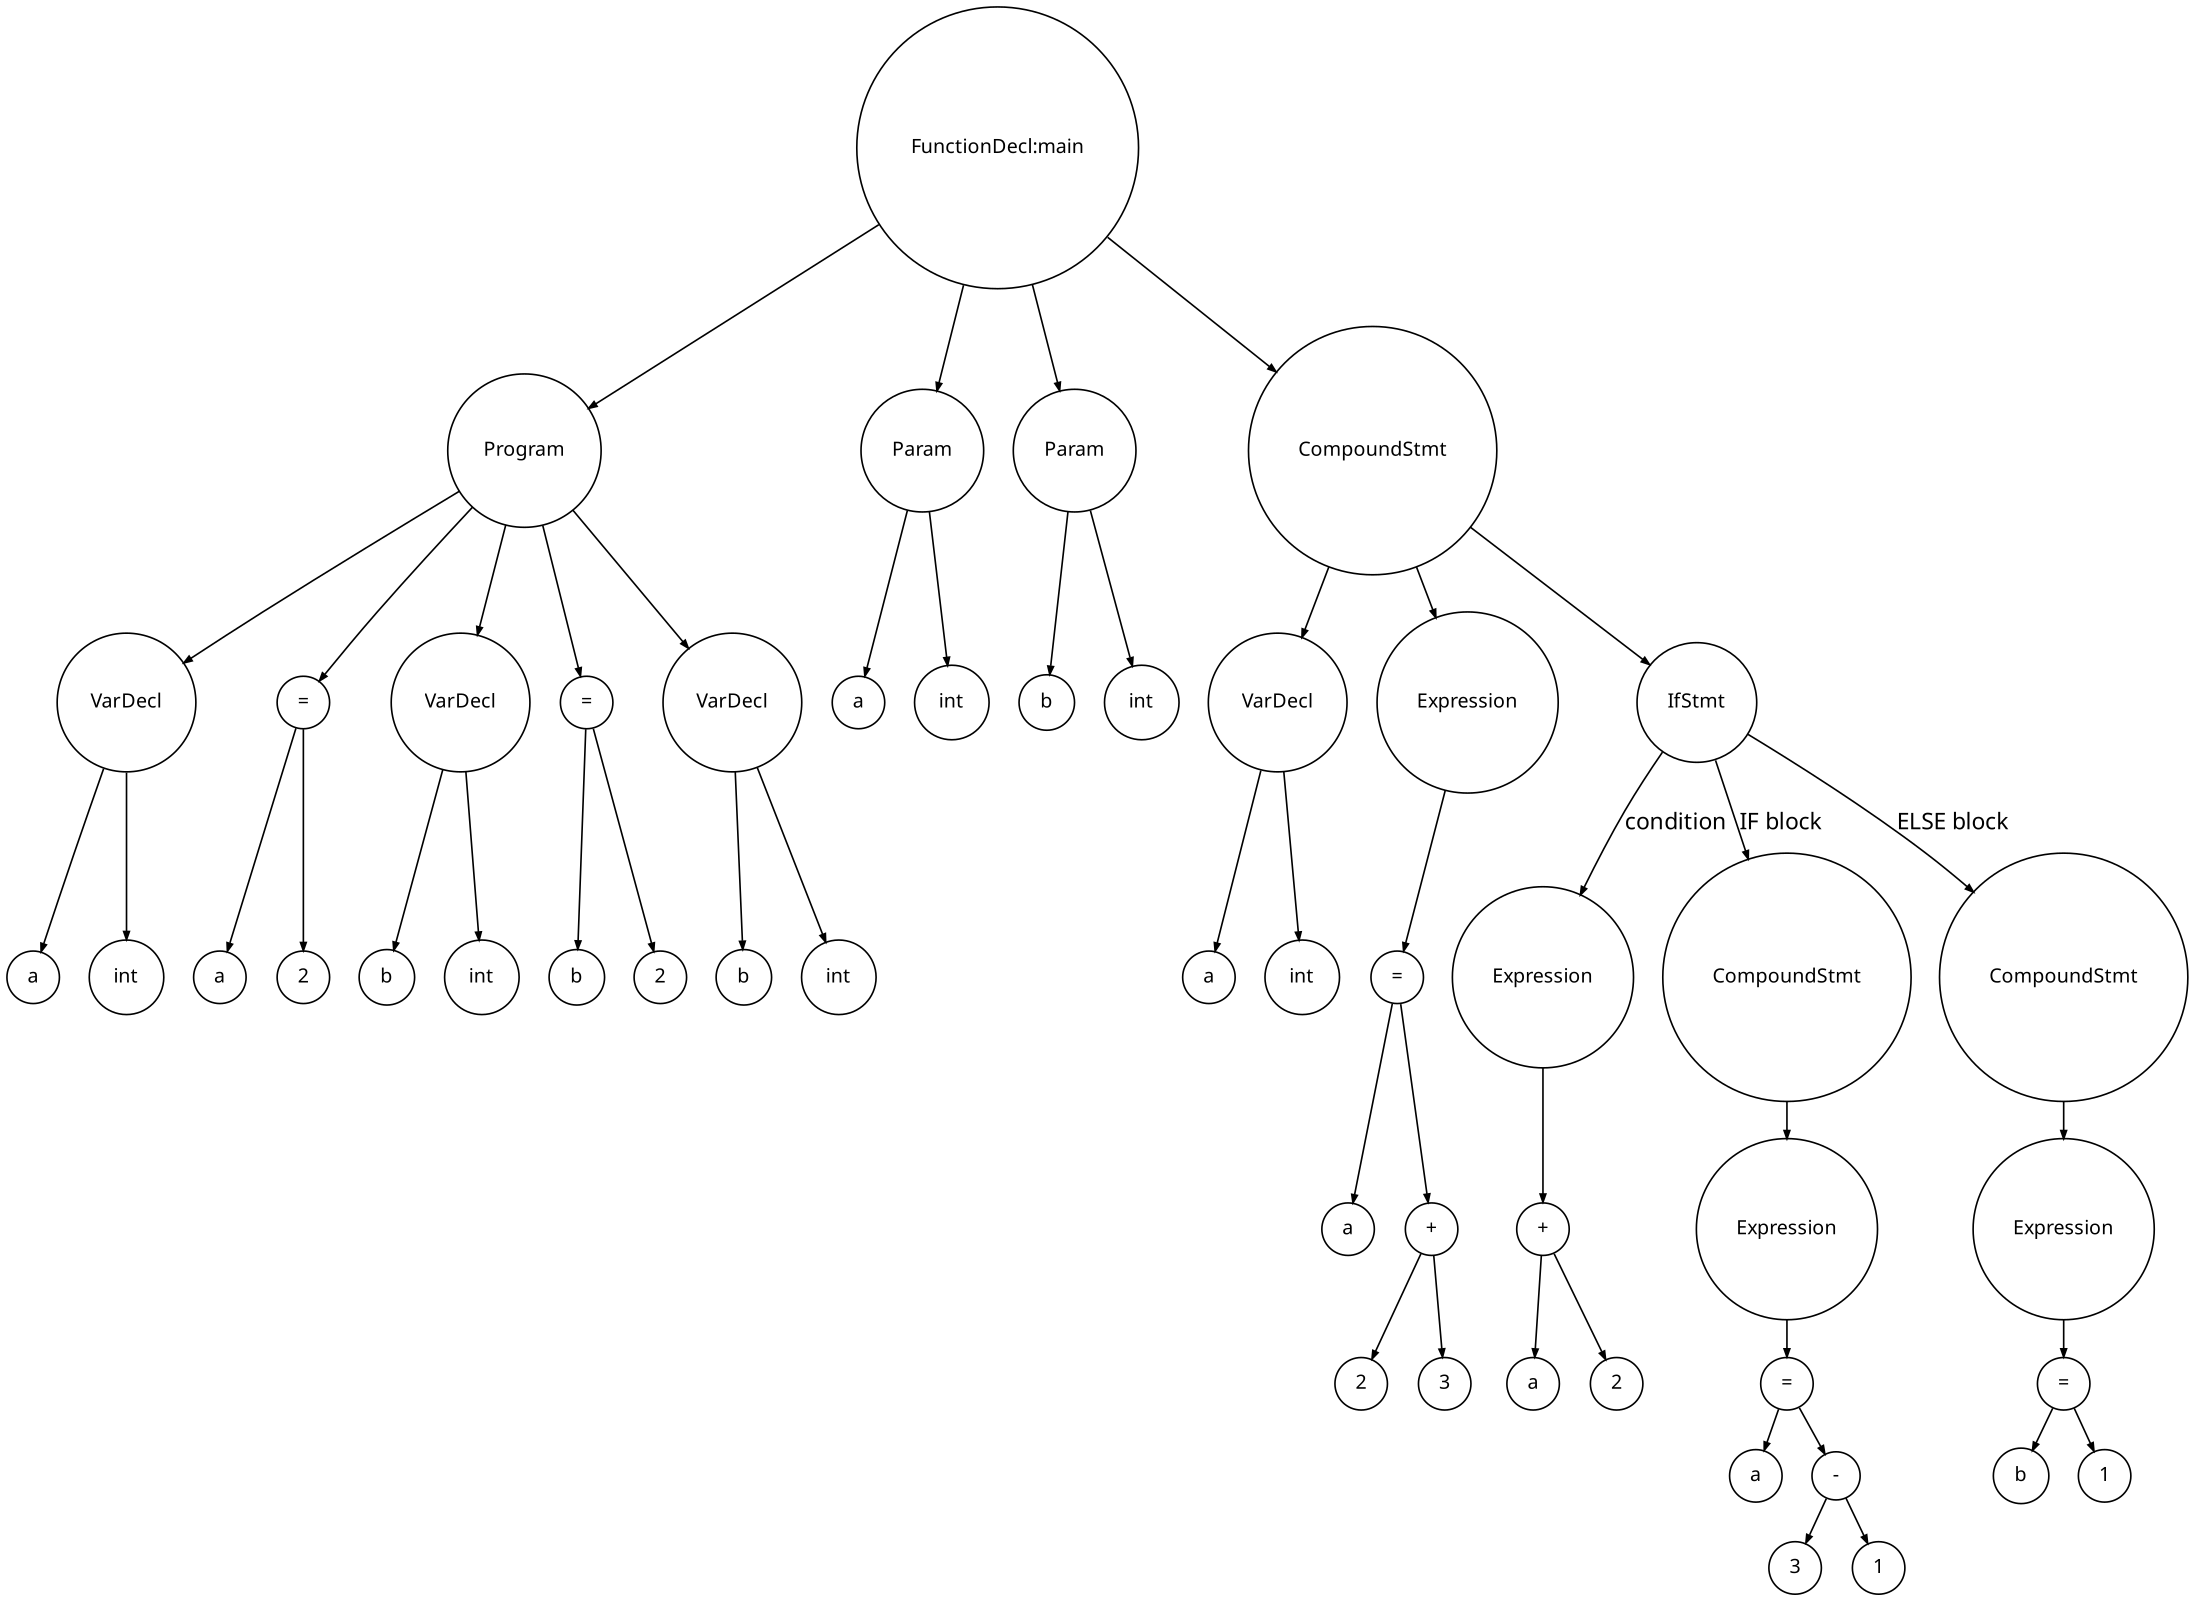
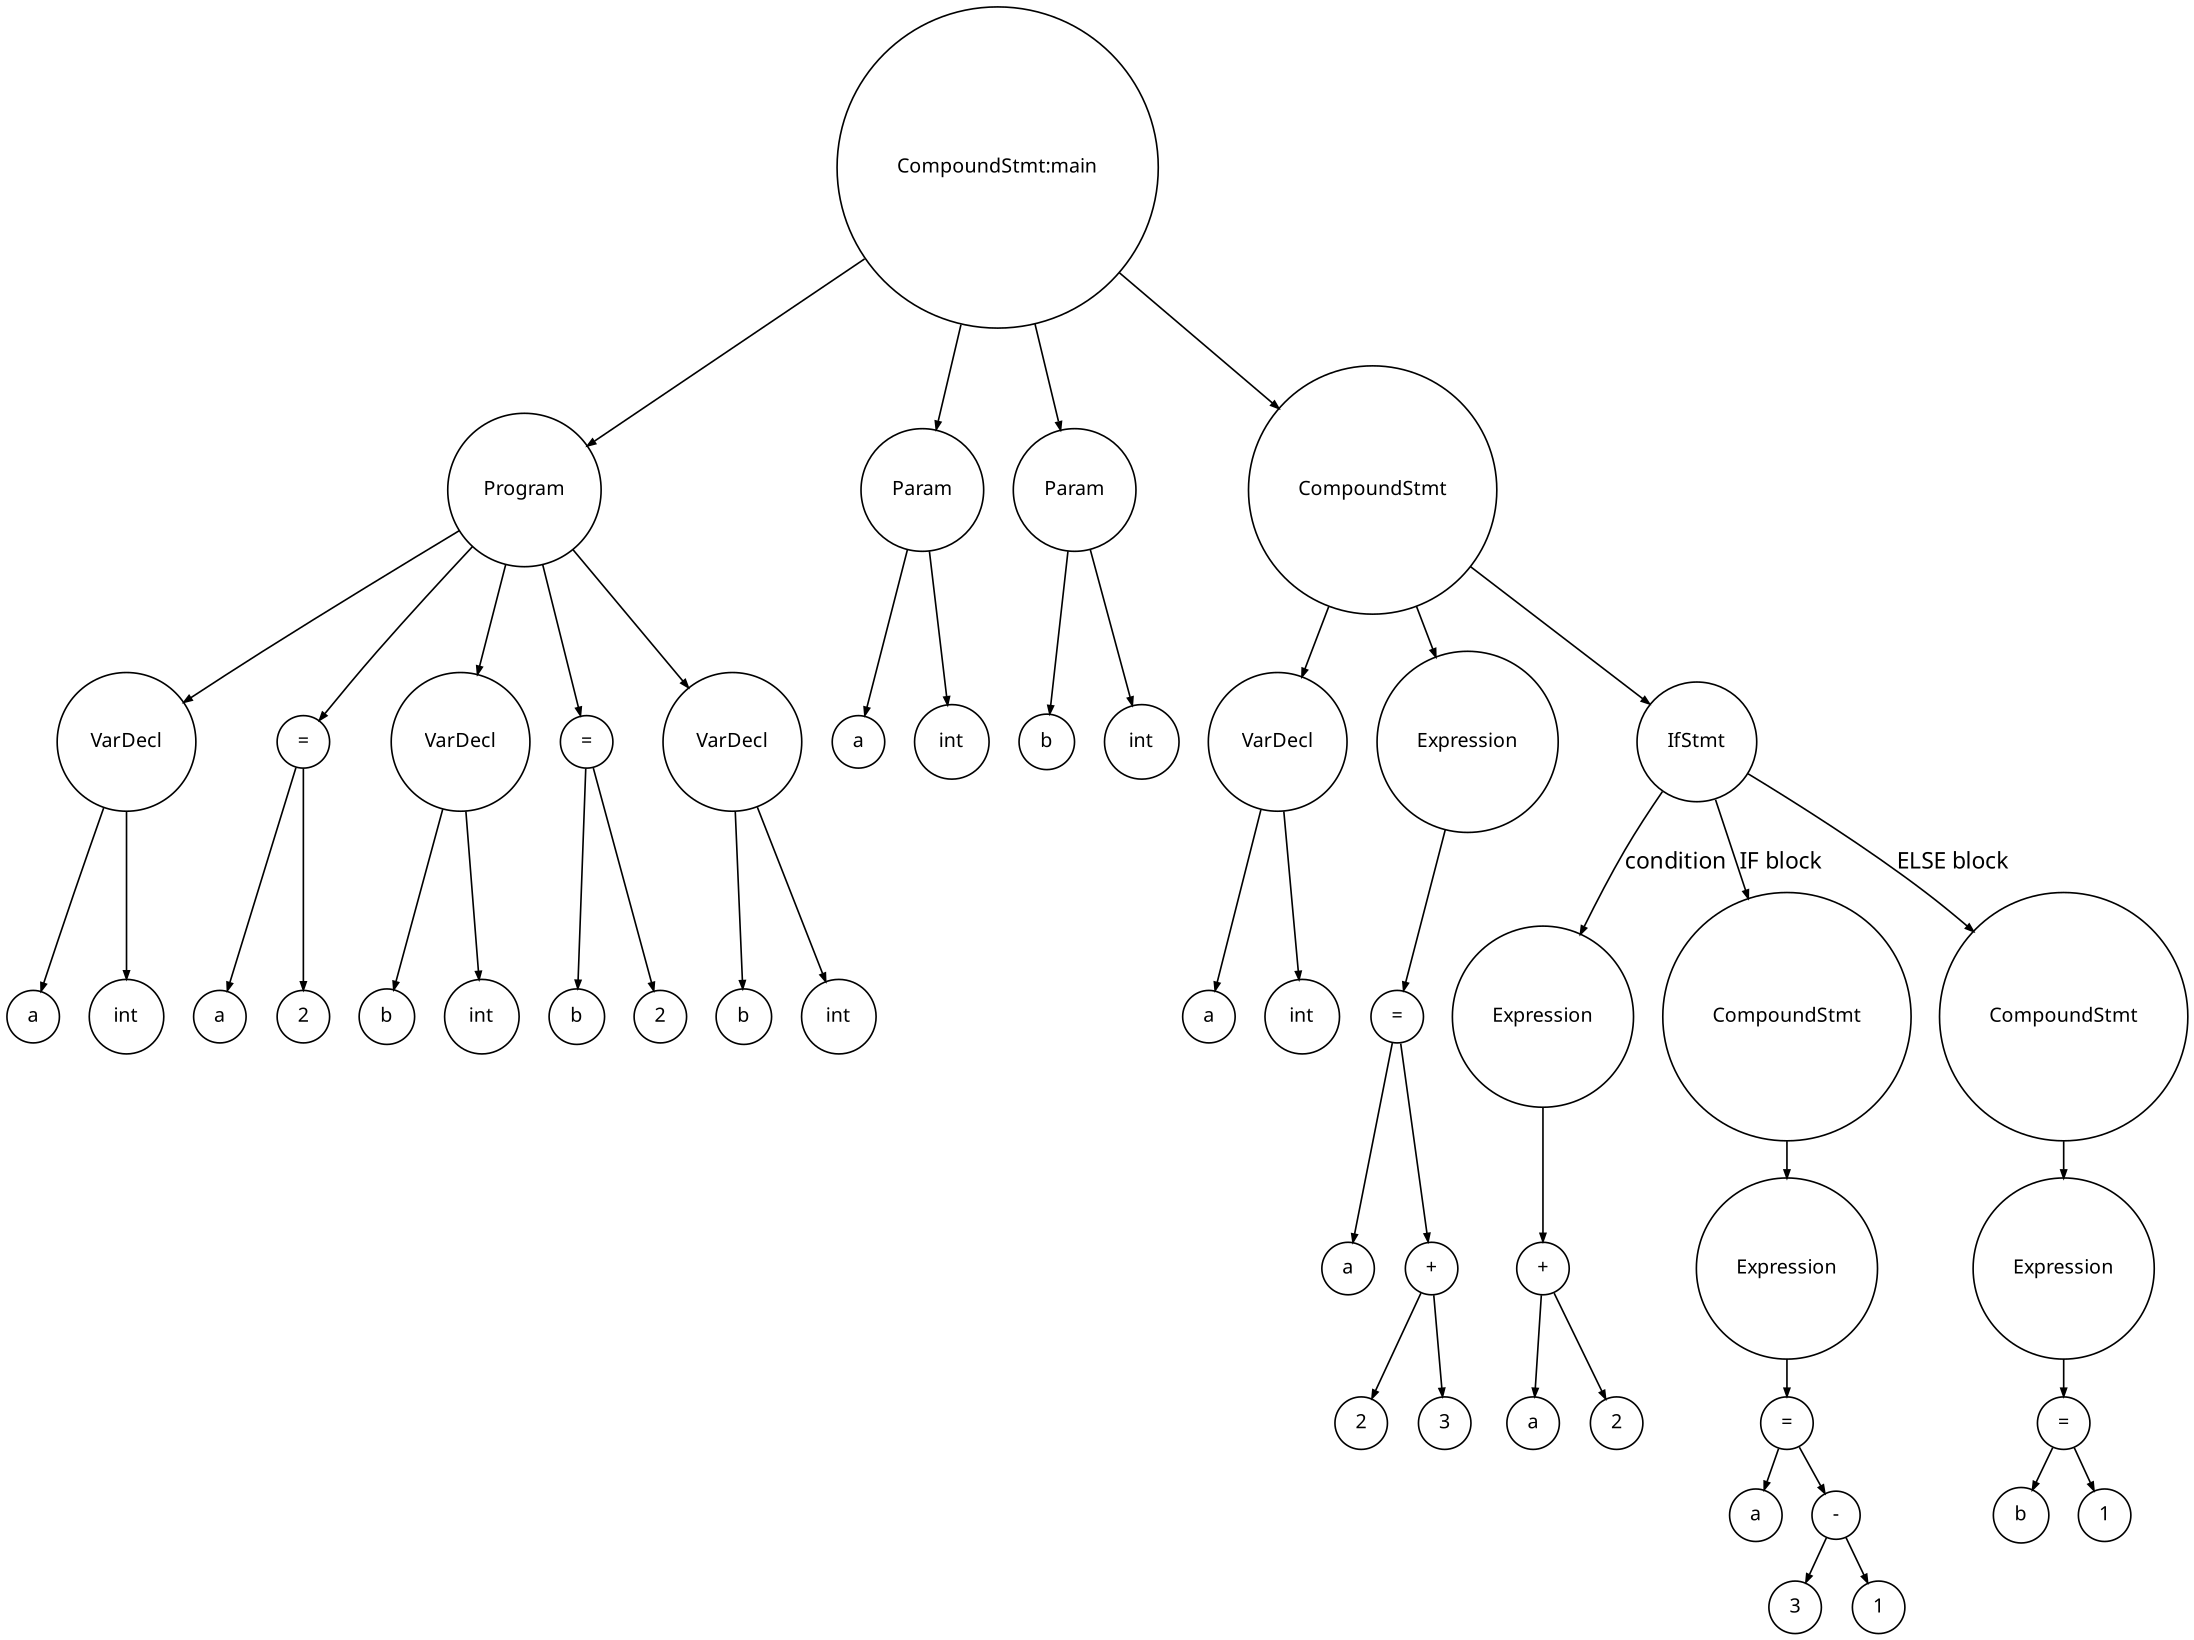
(998, 148) -> (998, 167)
